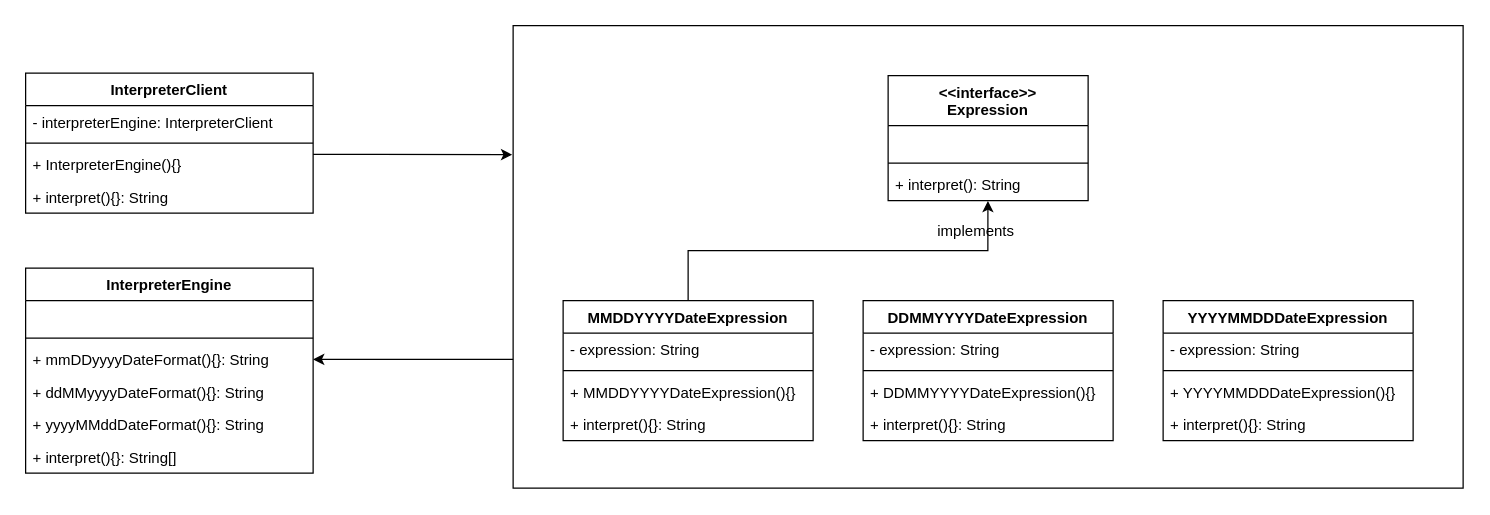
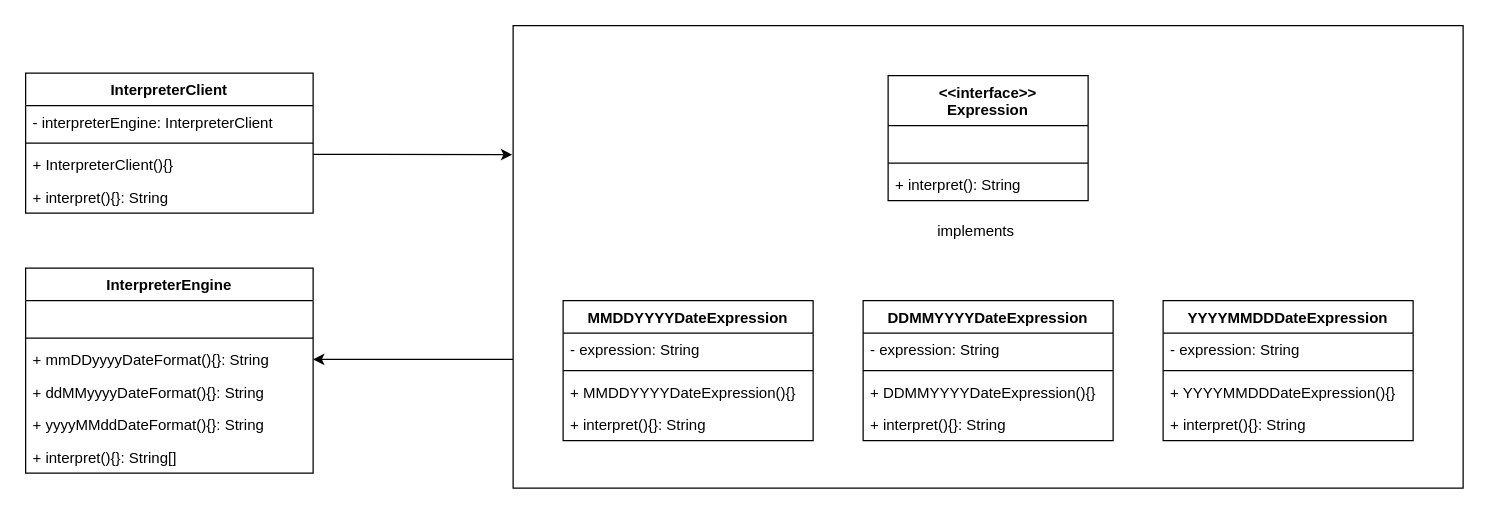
(125, 165) -> (123, 165)
(834, 251) -> none
